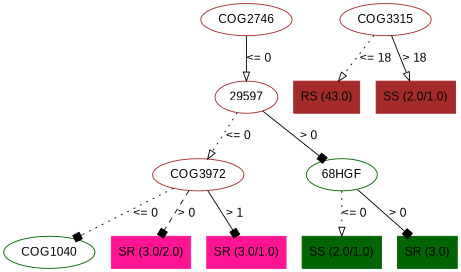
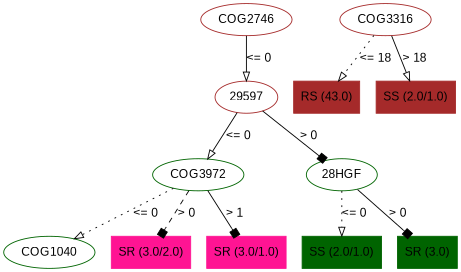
(386, 20) -> (386, 20)
(225, 132) -> (225, 132)
(198, 175) -> (198, 175)
(342, 175) -> (342, 175)
(128, 211) -> (128, 211)
